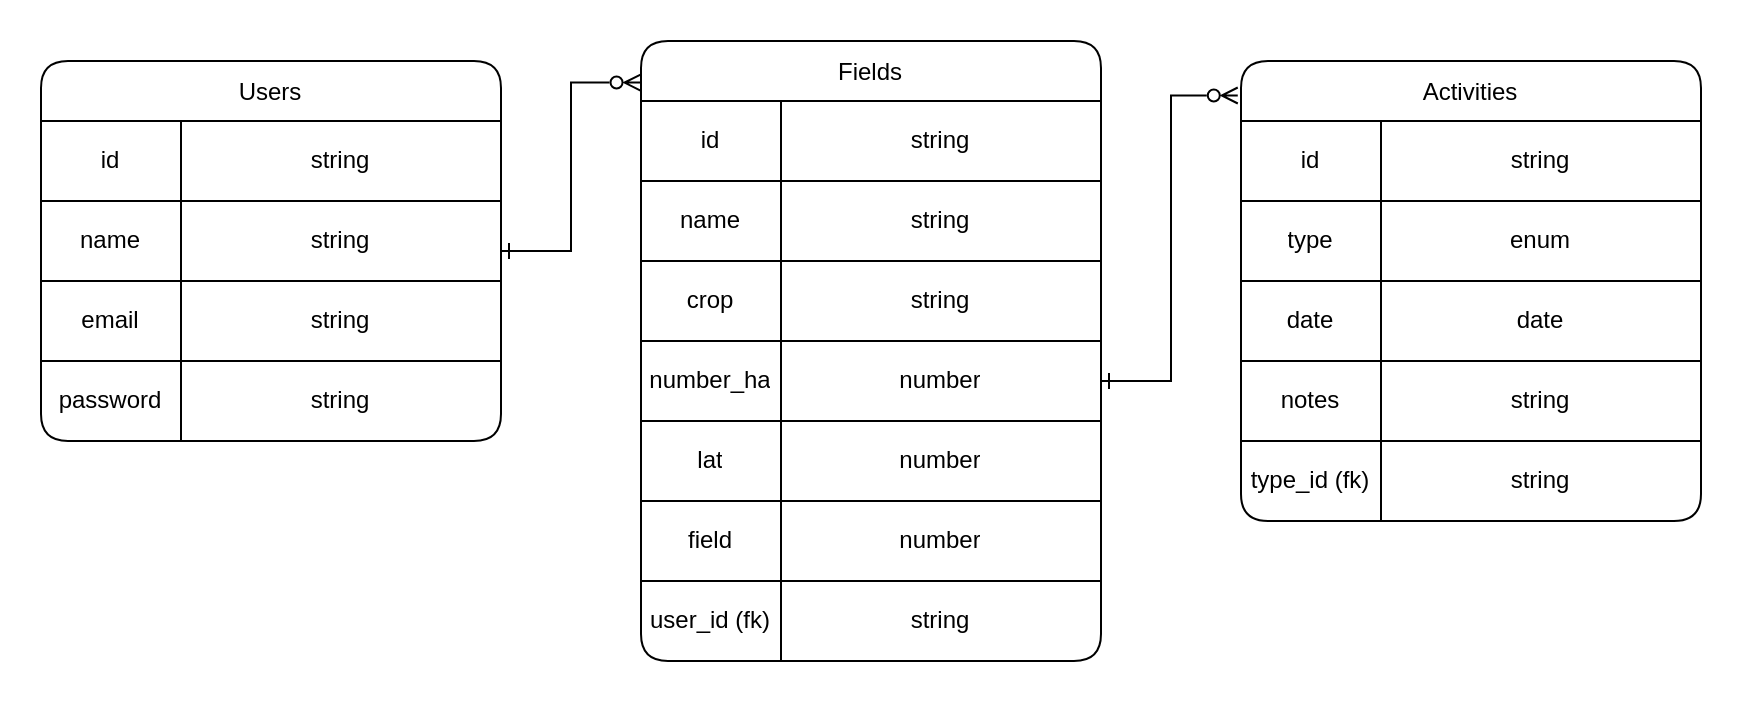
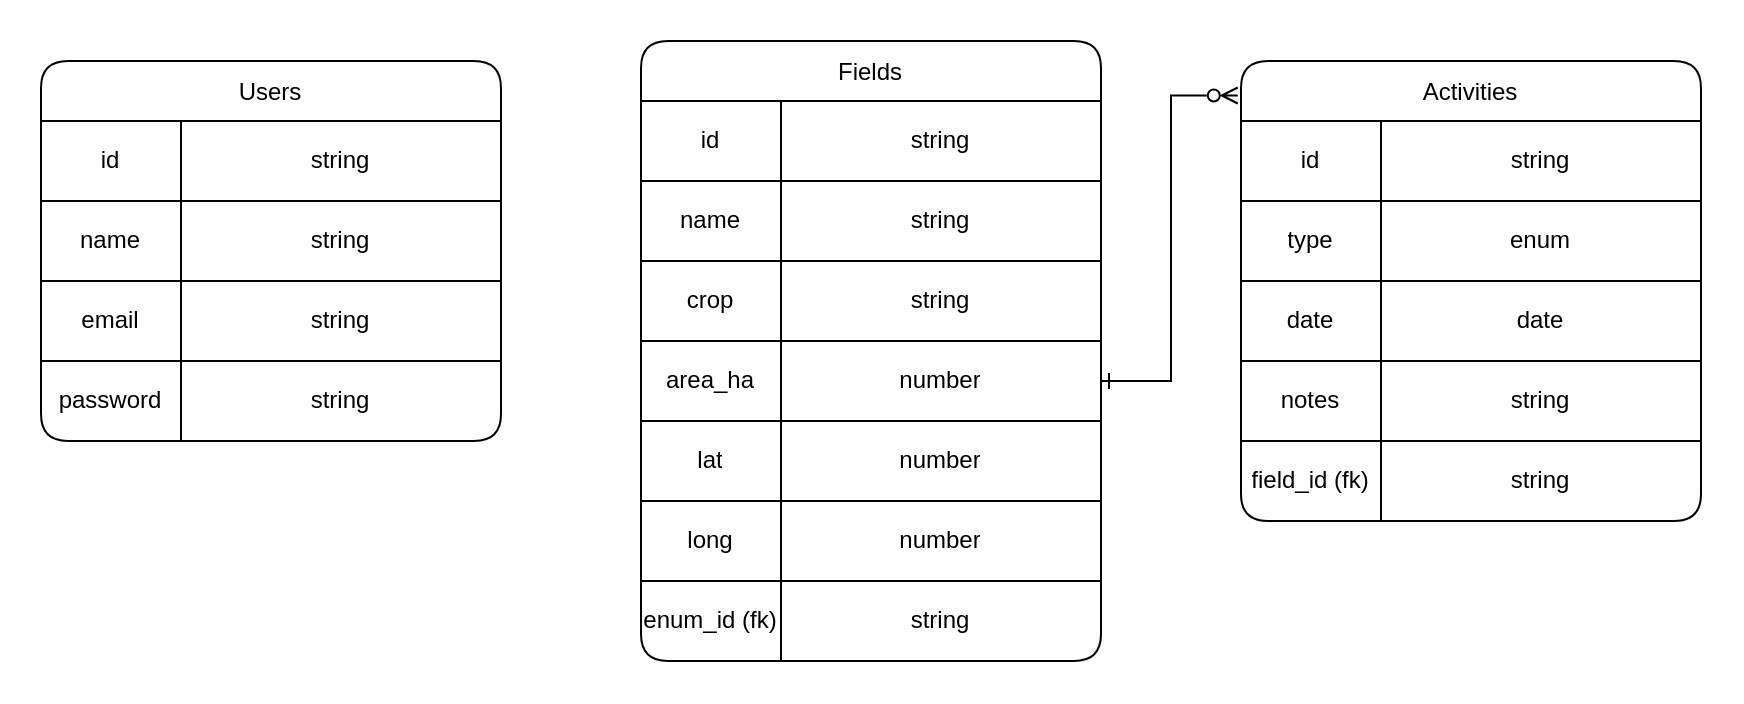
(571, 181) -> none
(711, 381) -> (711, 381)
(1311, 481) -> (1311, 481)
(711, 541) -> (711, 541)
(711, 621) -> (711, 621)
